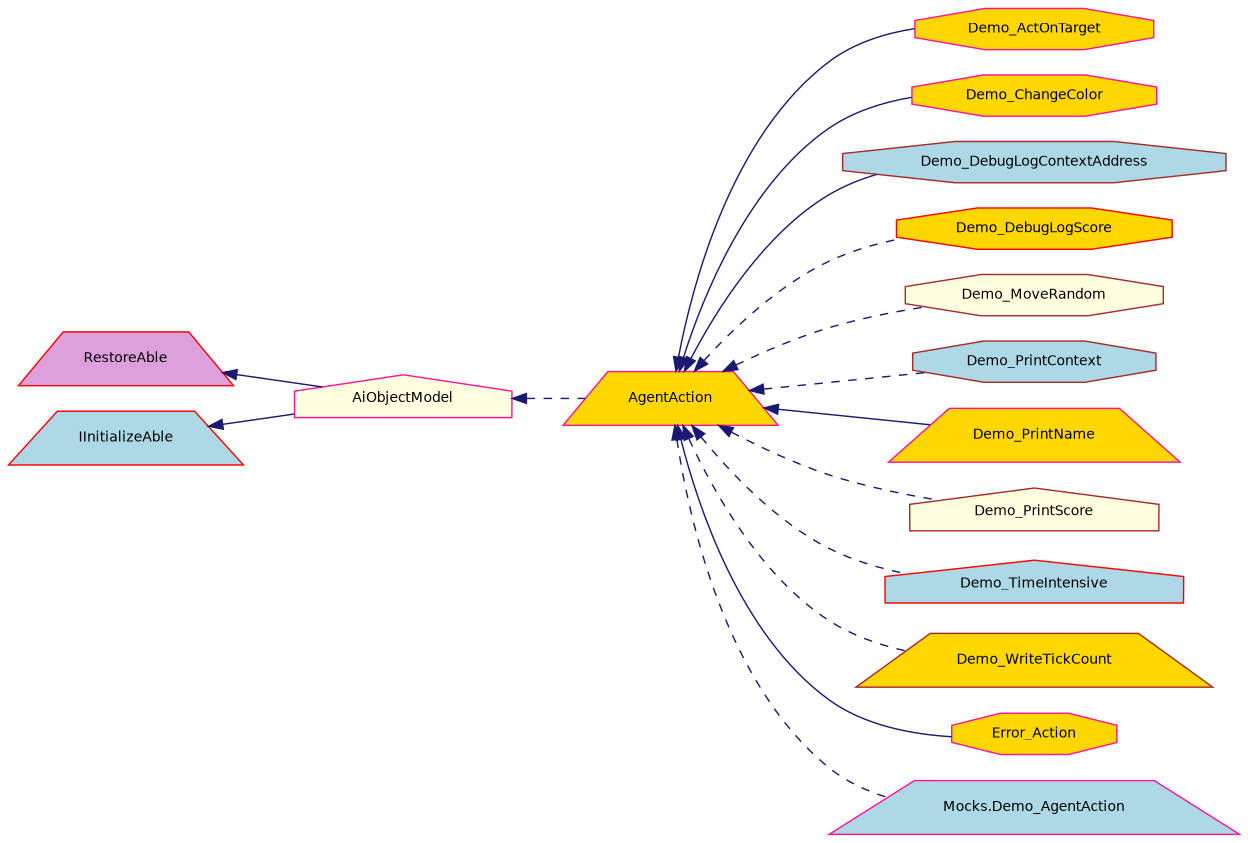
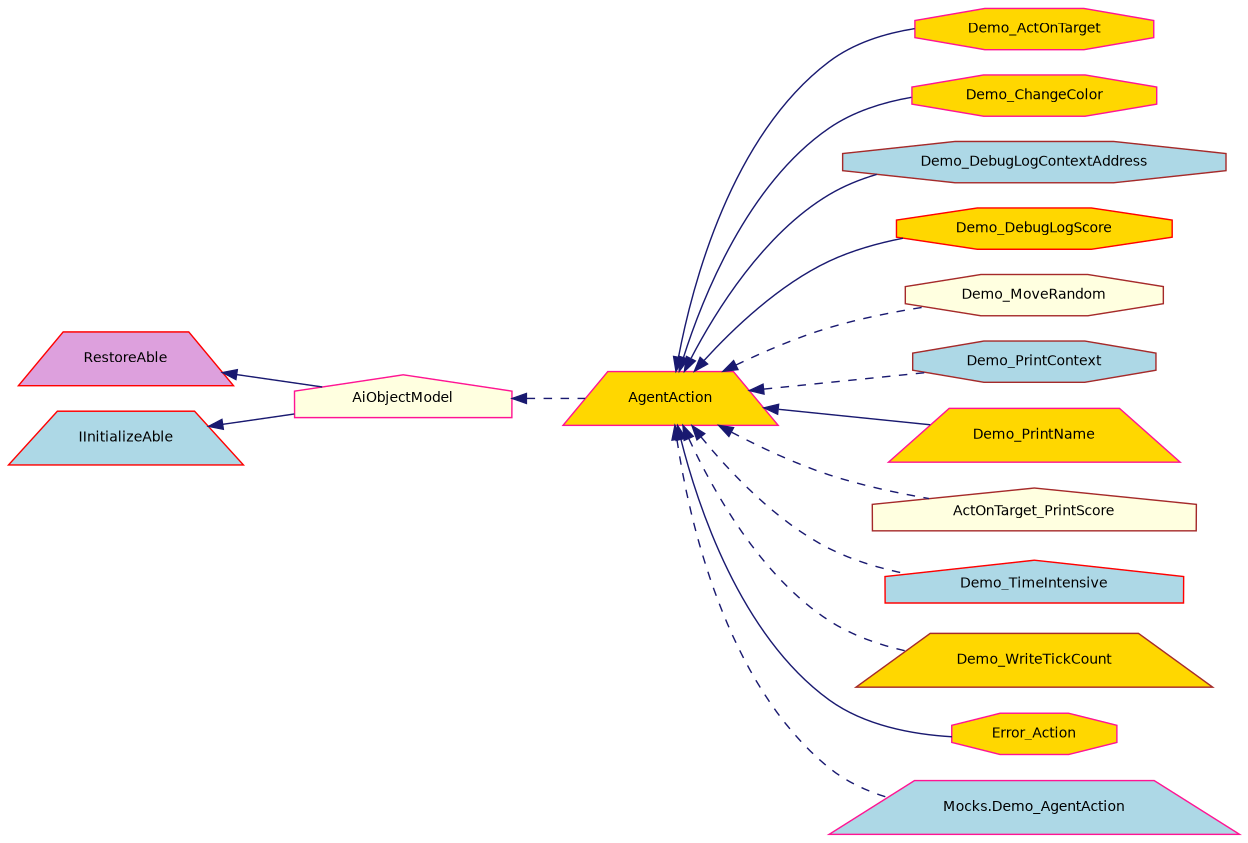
(793, 282) -> (793, 282)
(1034, 512) -> (1034, 512)
